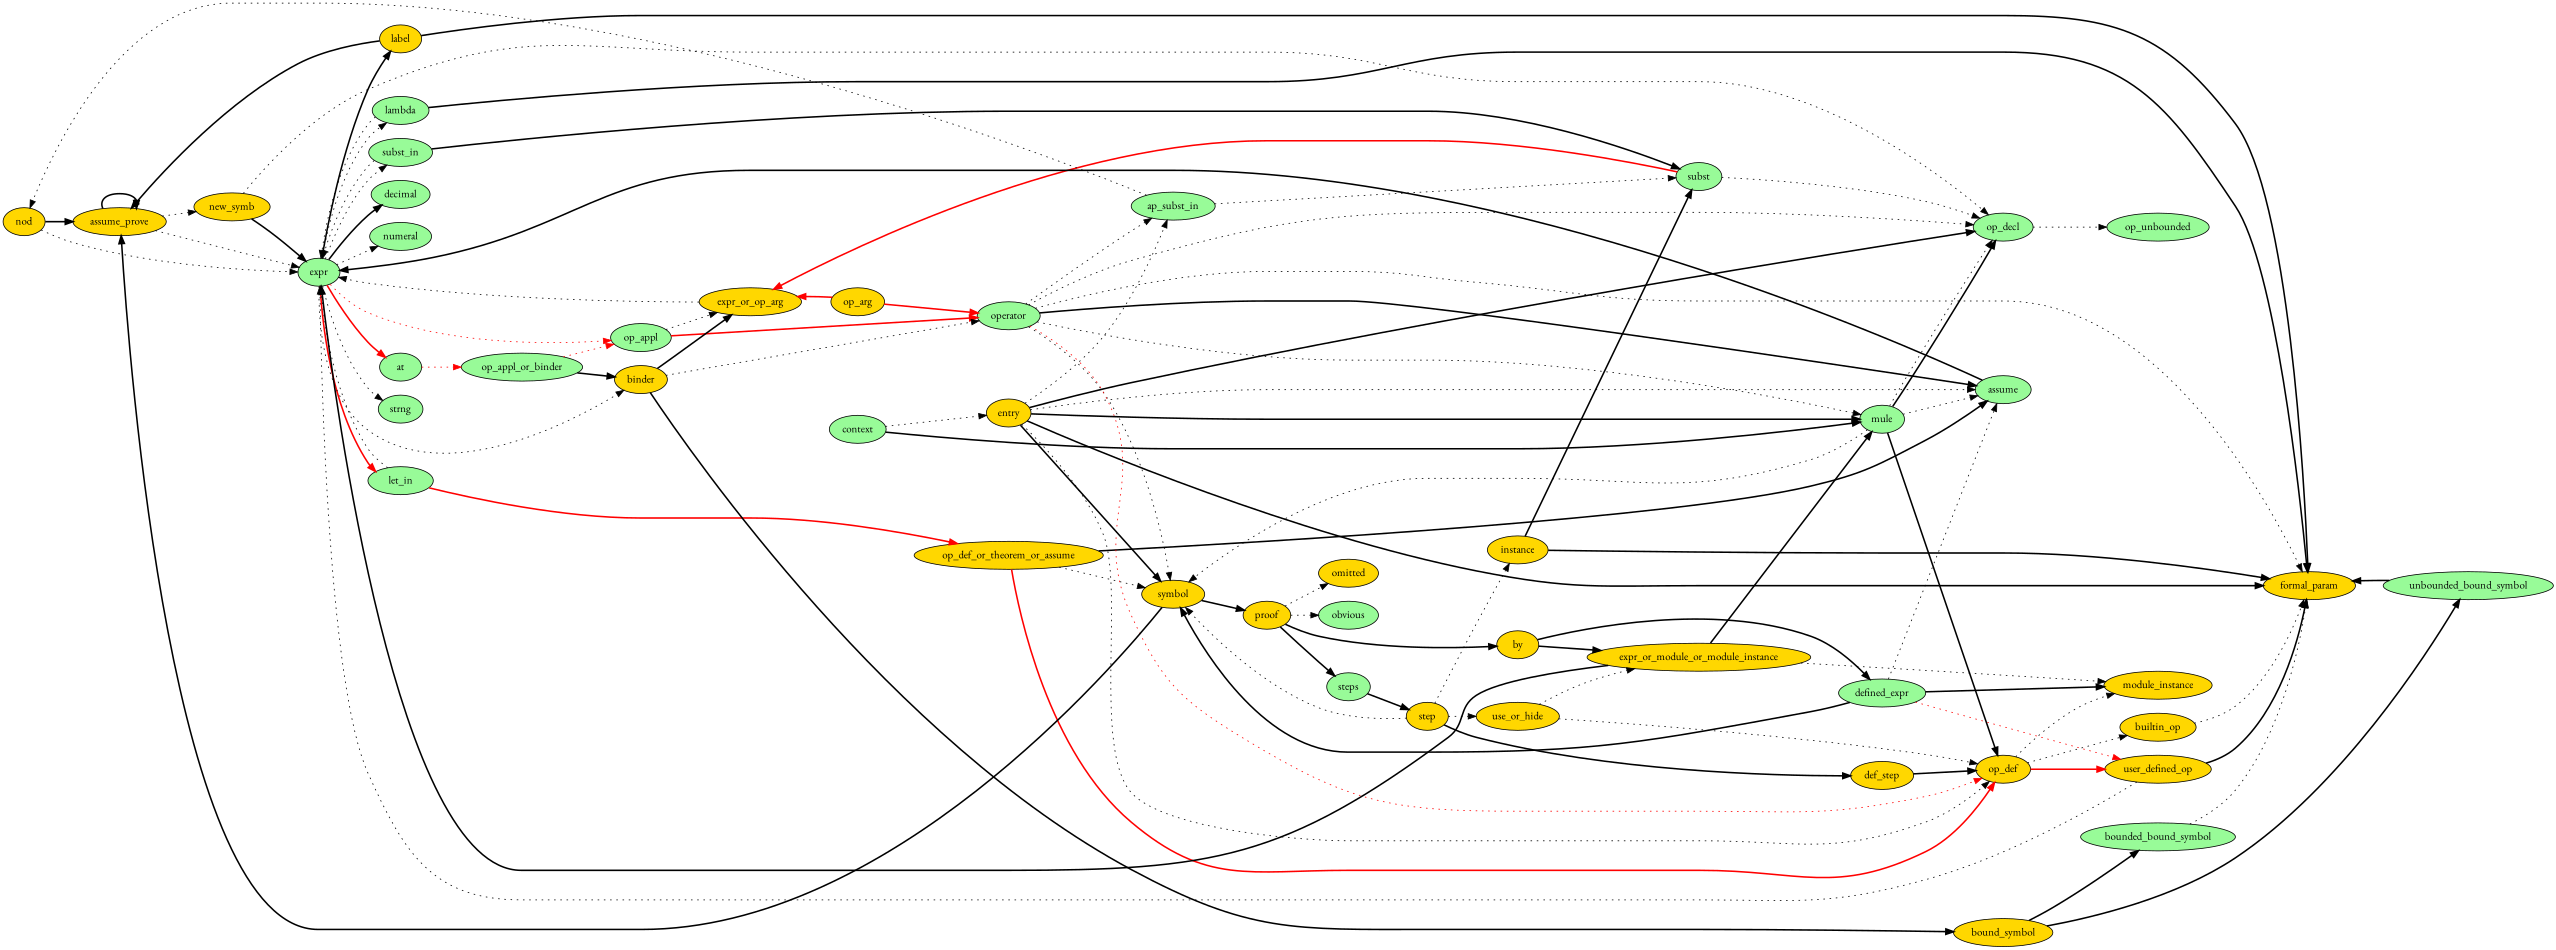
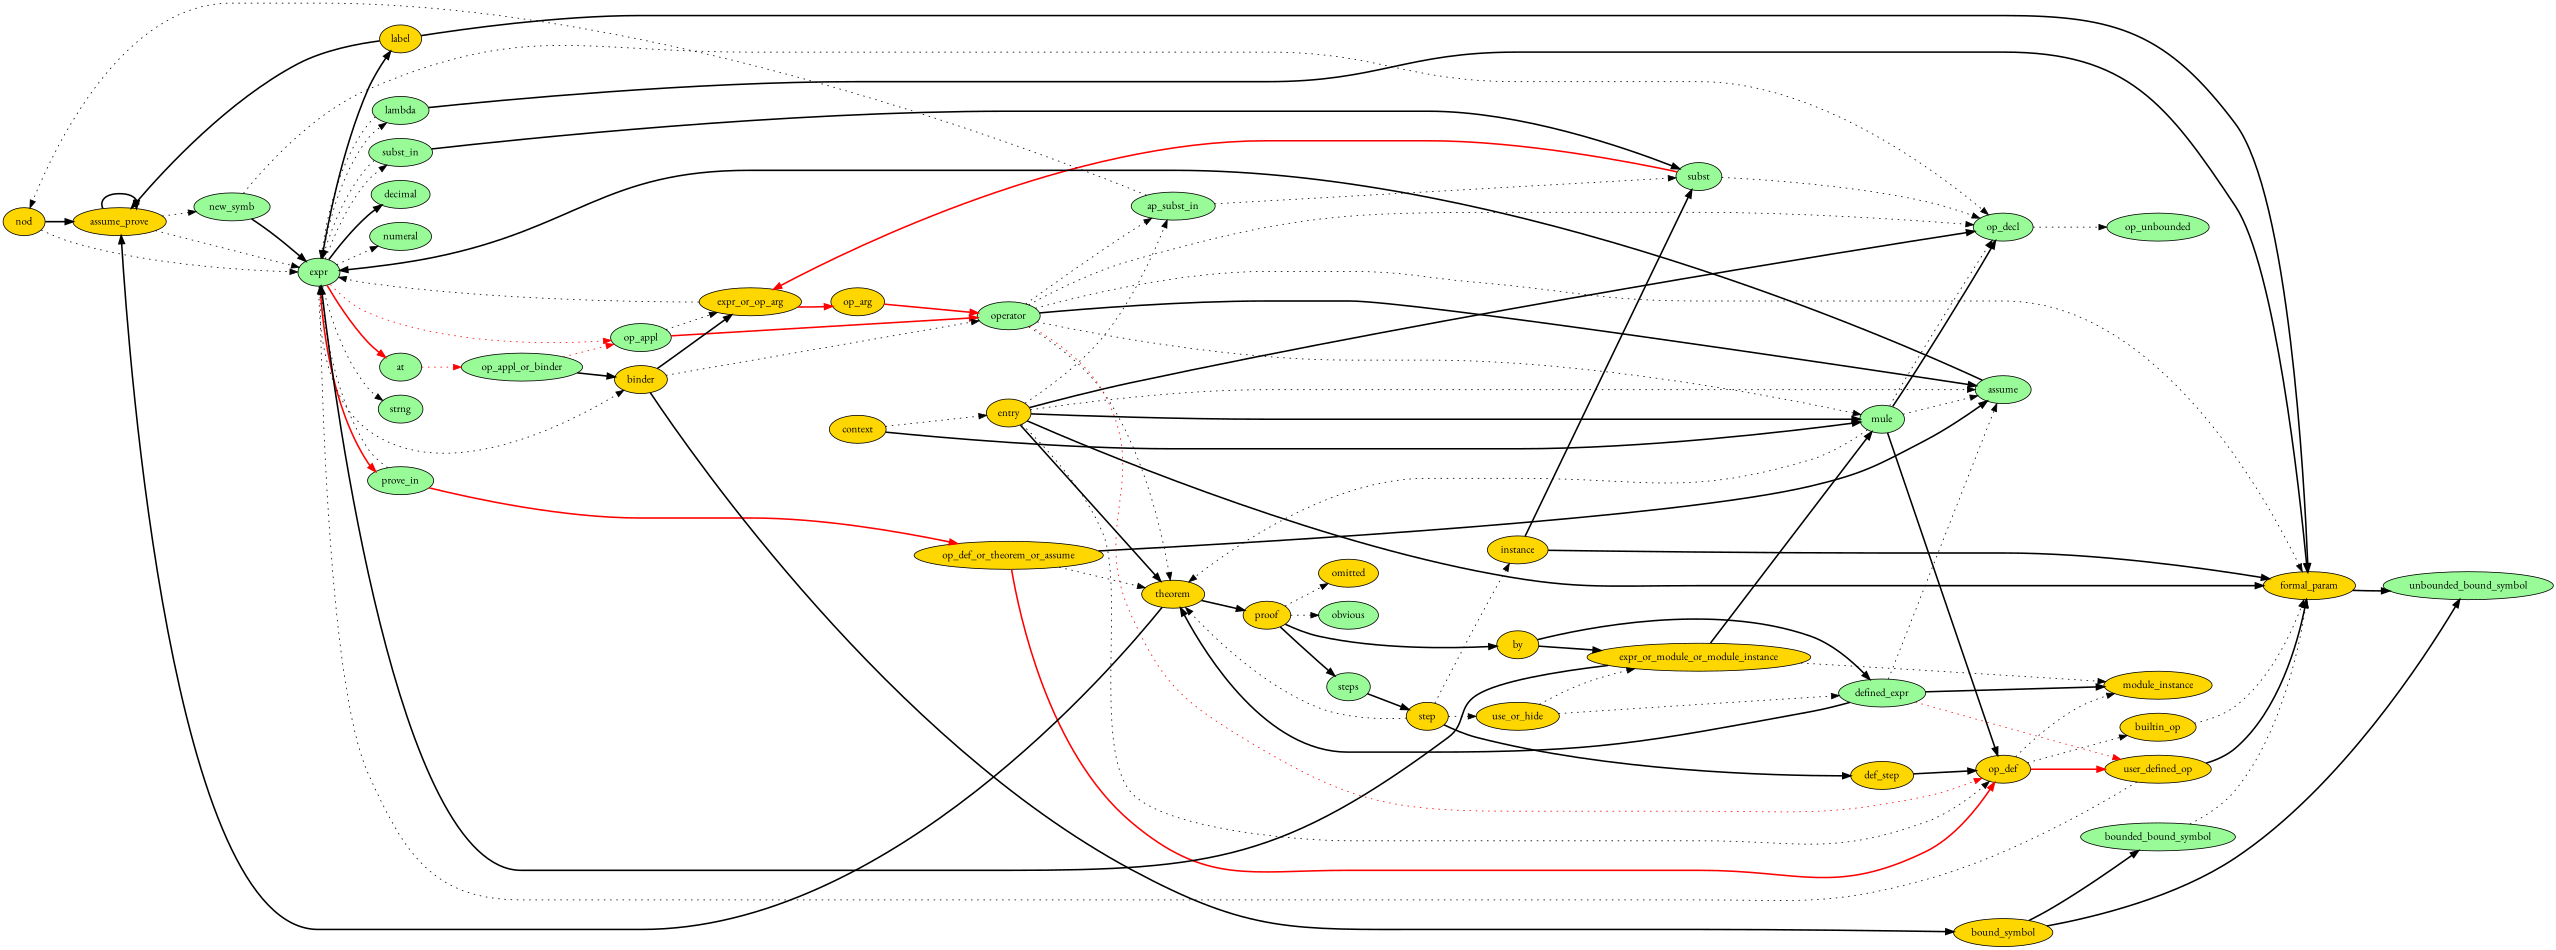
(232, 207) -> (232, 207)
(819, 297) -> (811, 307)
(858, 429) -> (858, 429)
(401, 481) -> (401, 481)
(2375, 580) -> (2367, 591)
(1173, 594) -> (1173, 594)
(1765, 736) -> (1695, 705)
